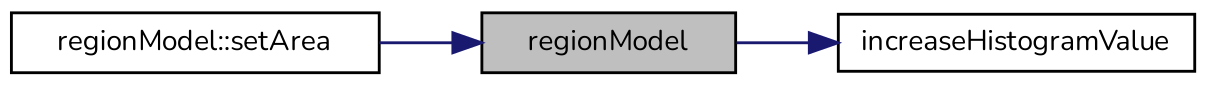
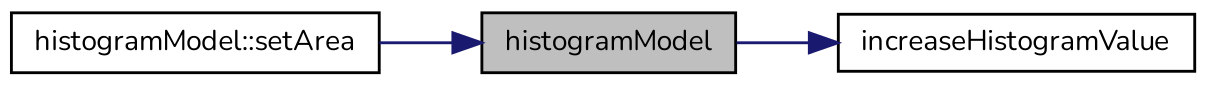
(195, 43) -> (195, 43)
(609, 43) -> (609, 43)
